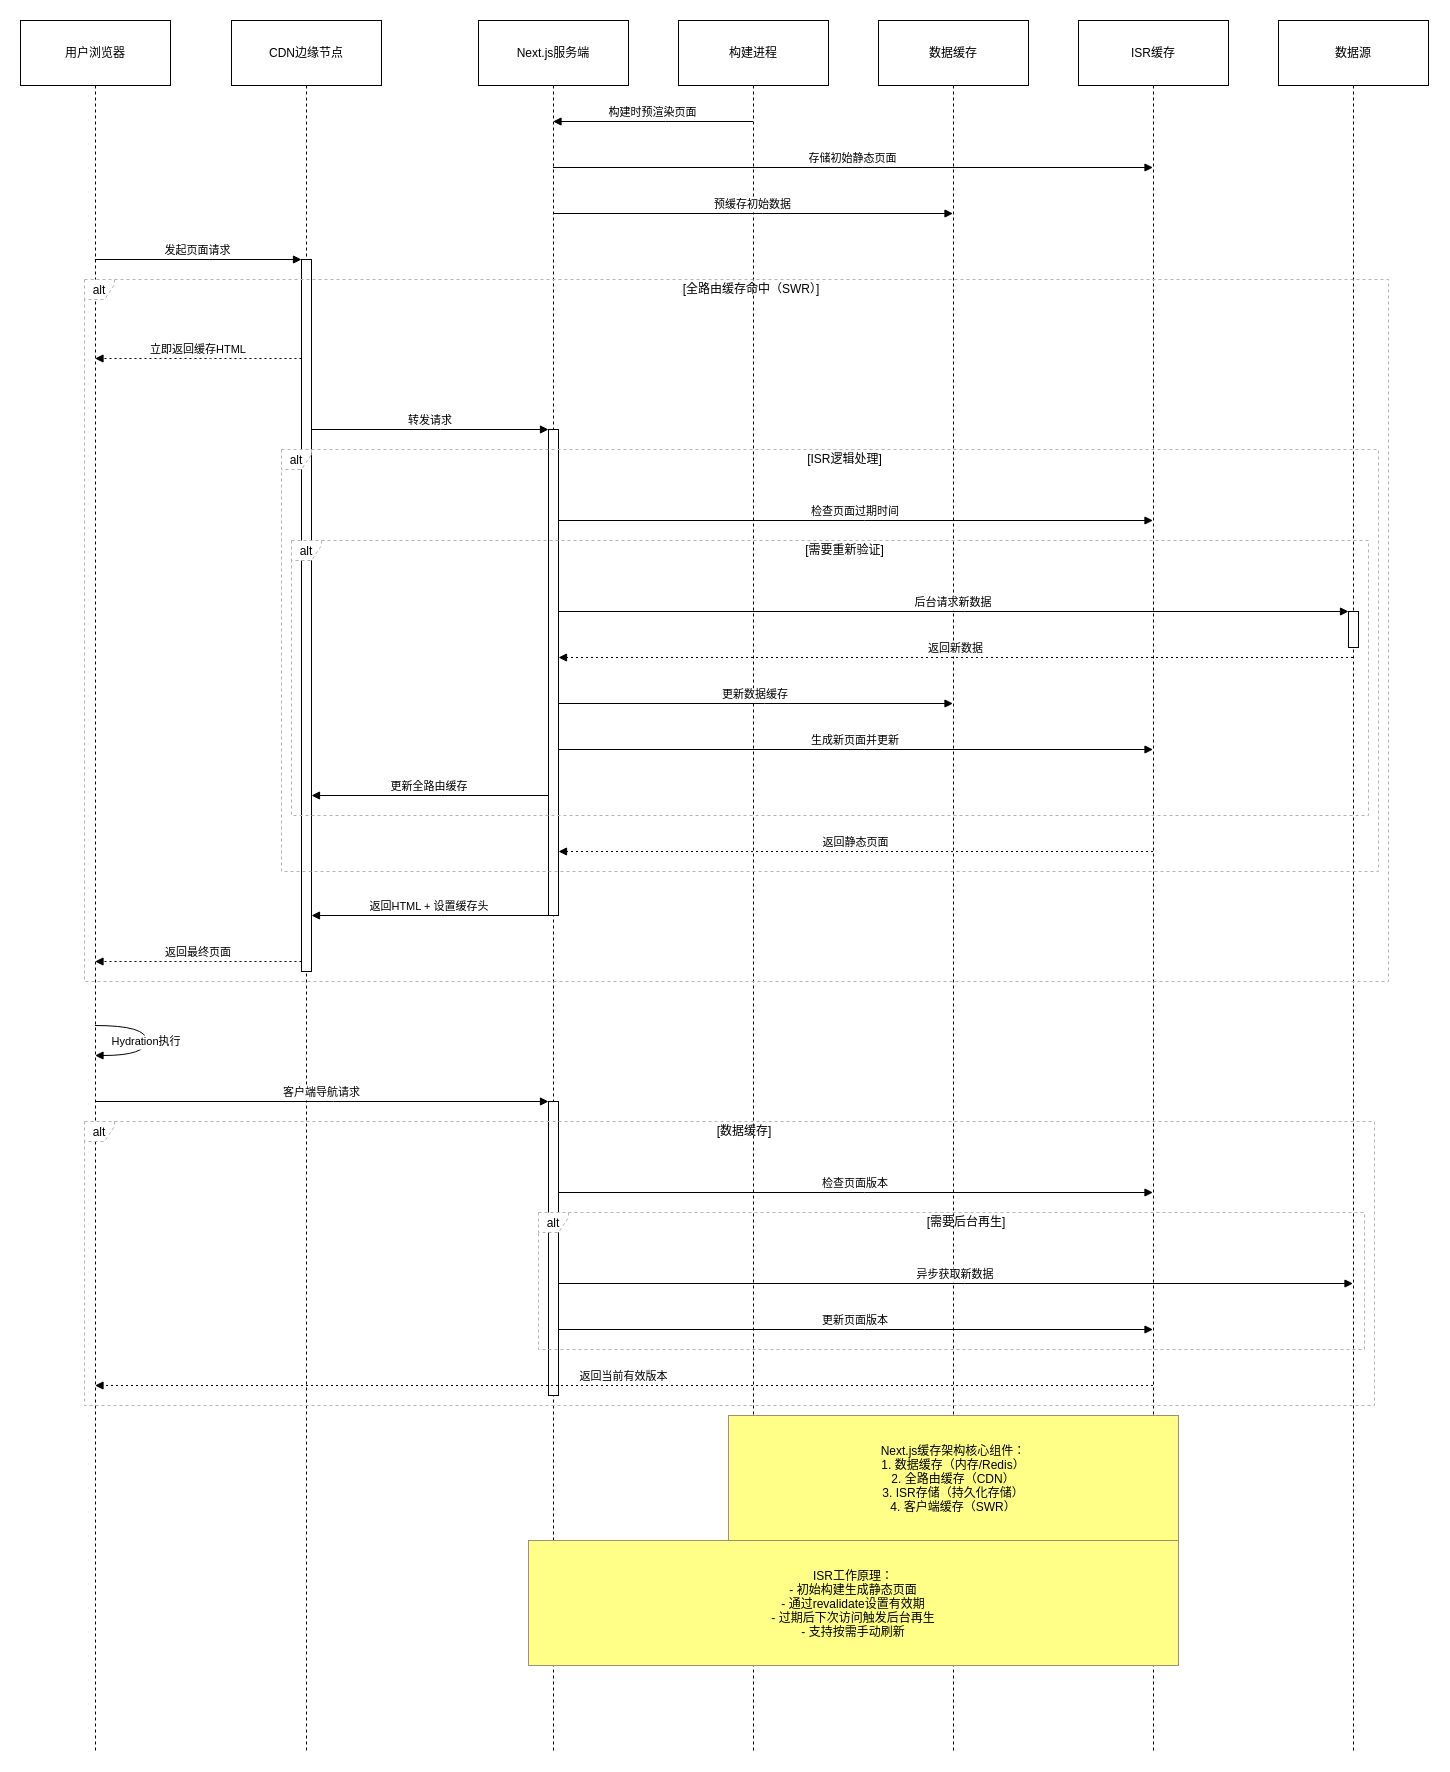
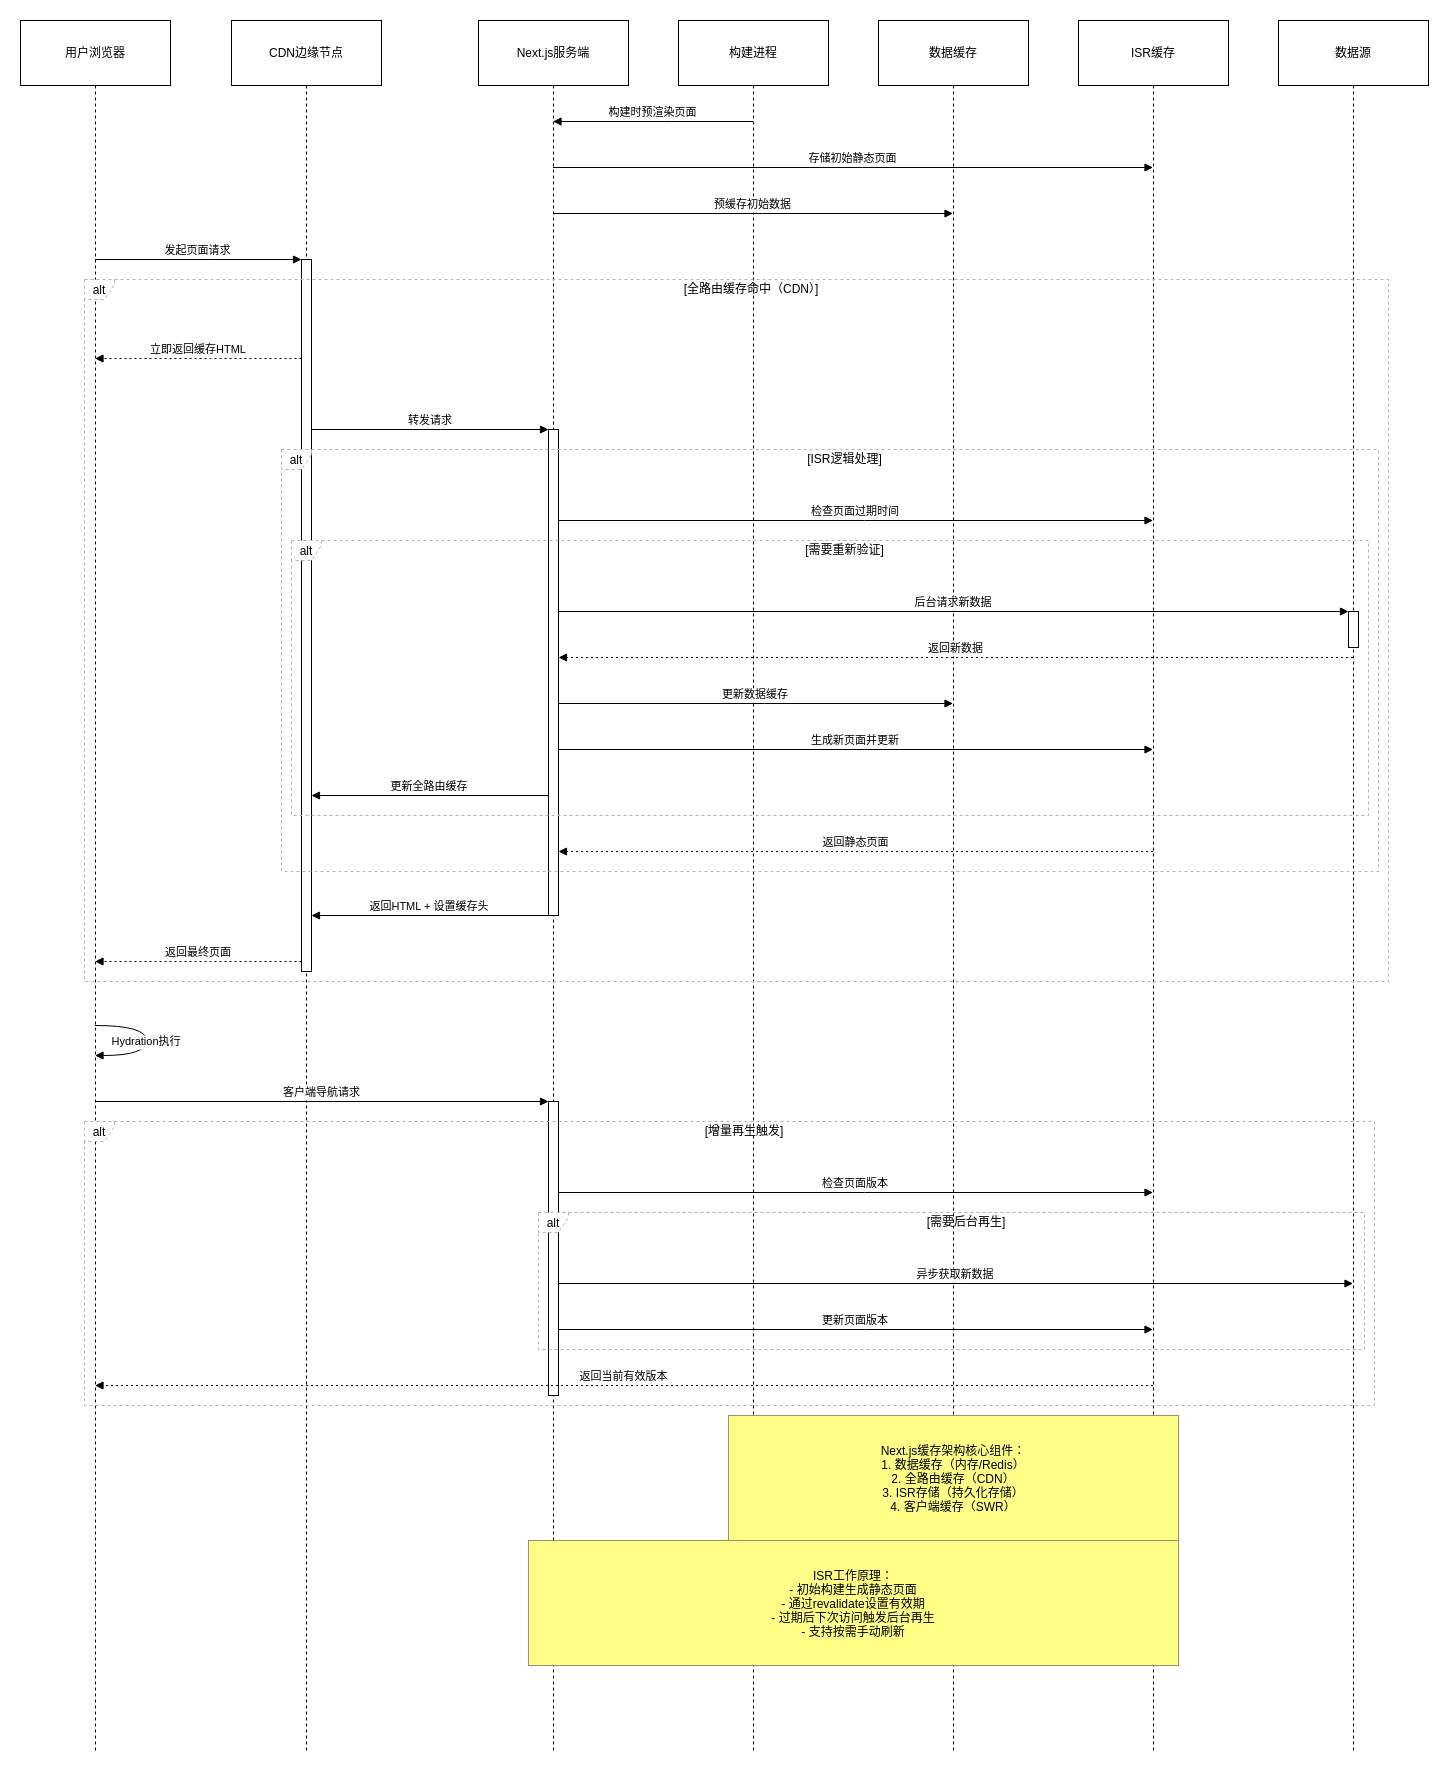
(752, 290) -> (752, 290)
(745, 1132) -> (745, 1132)
